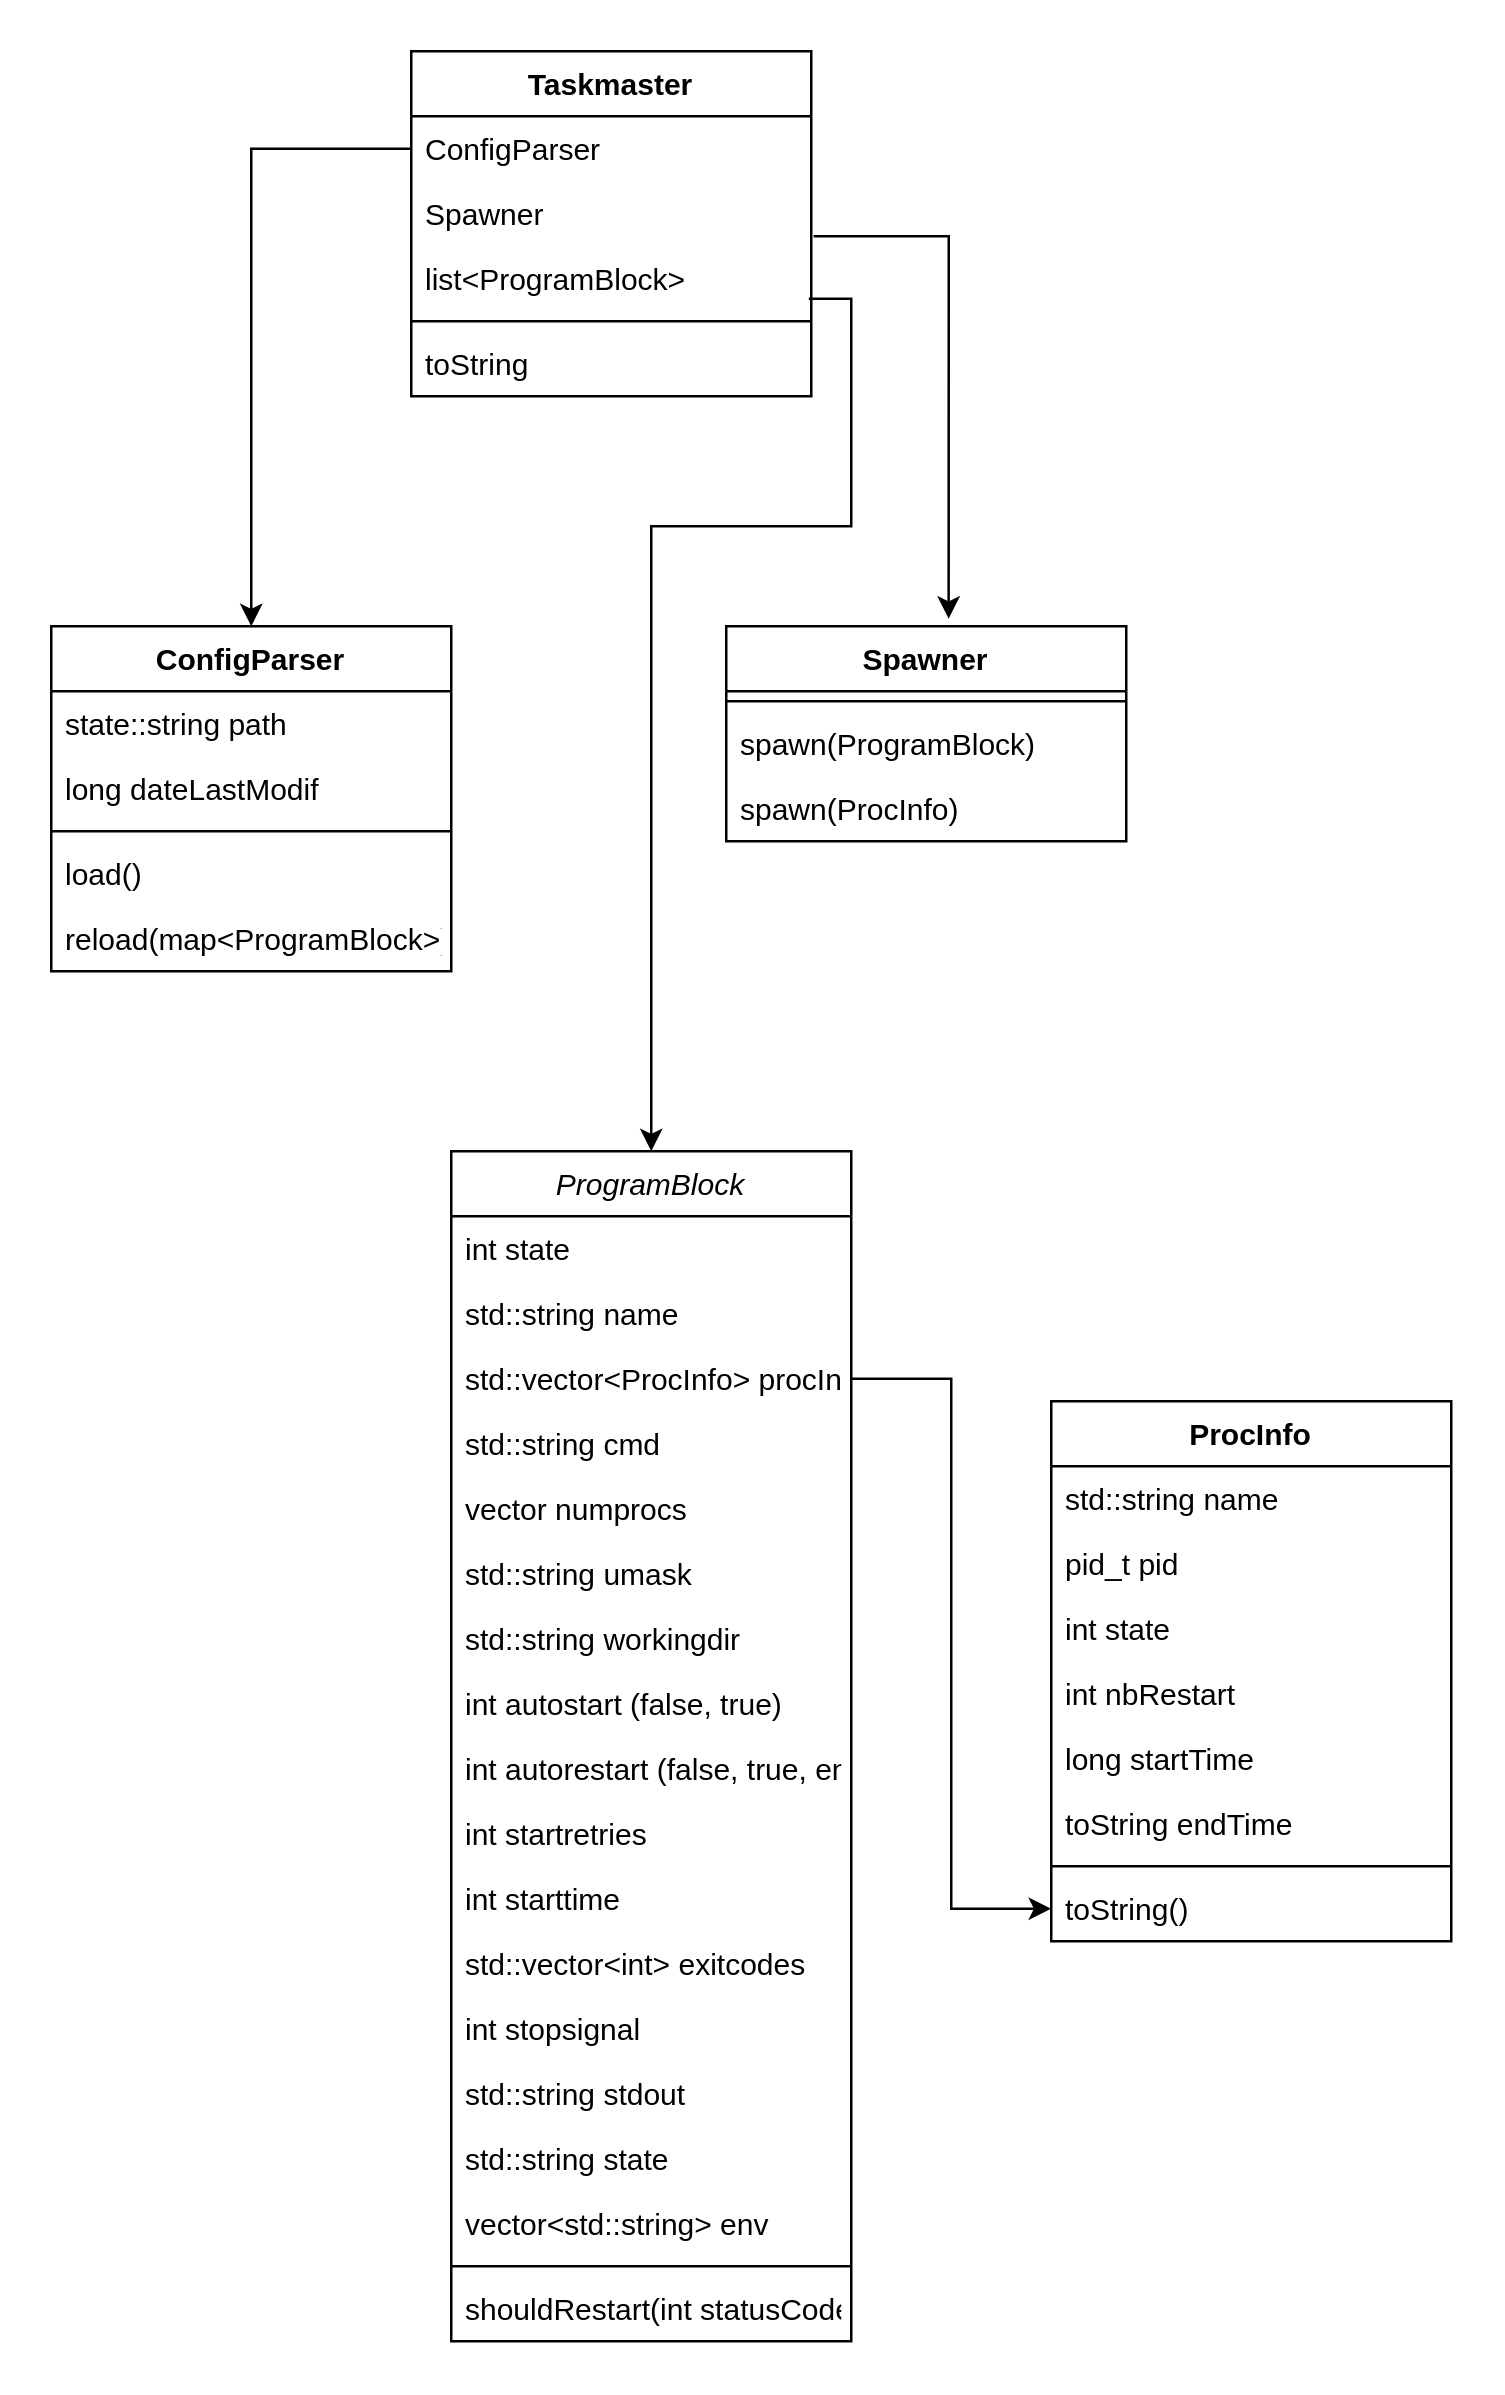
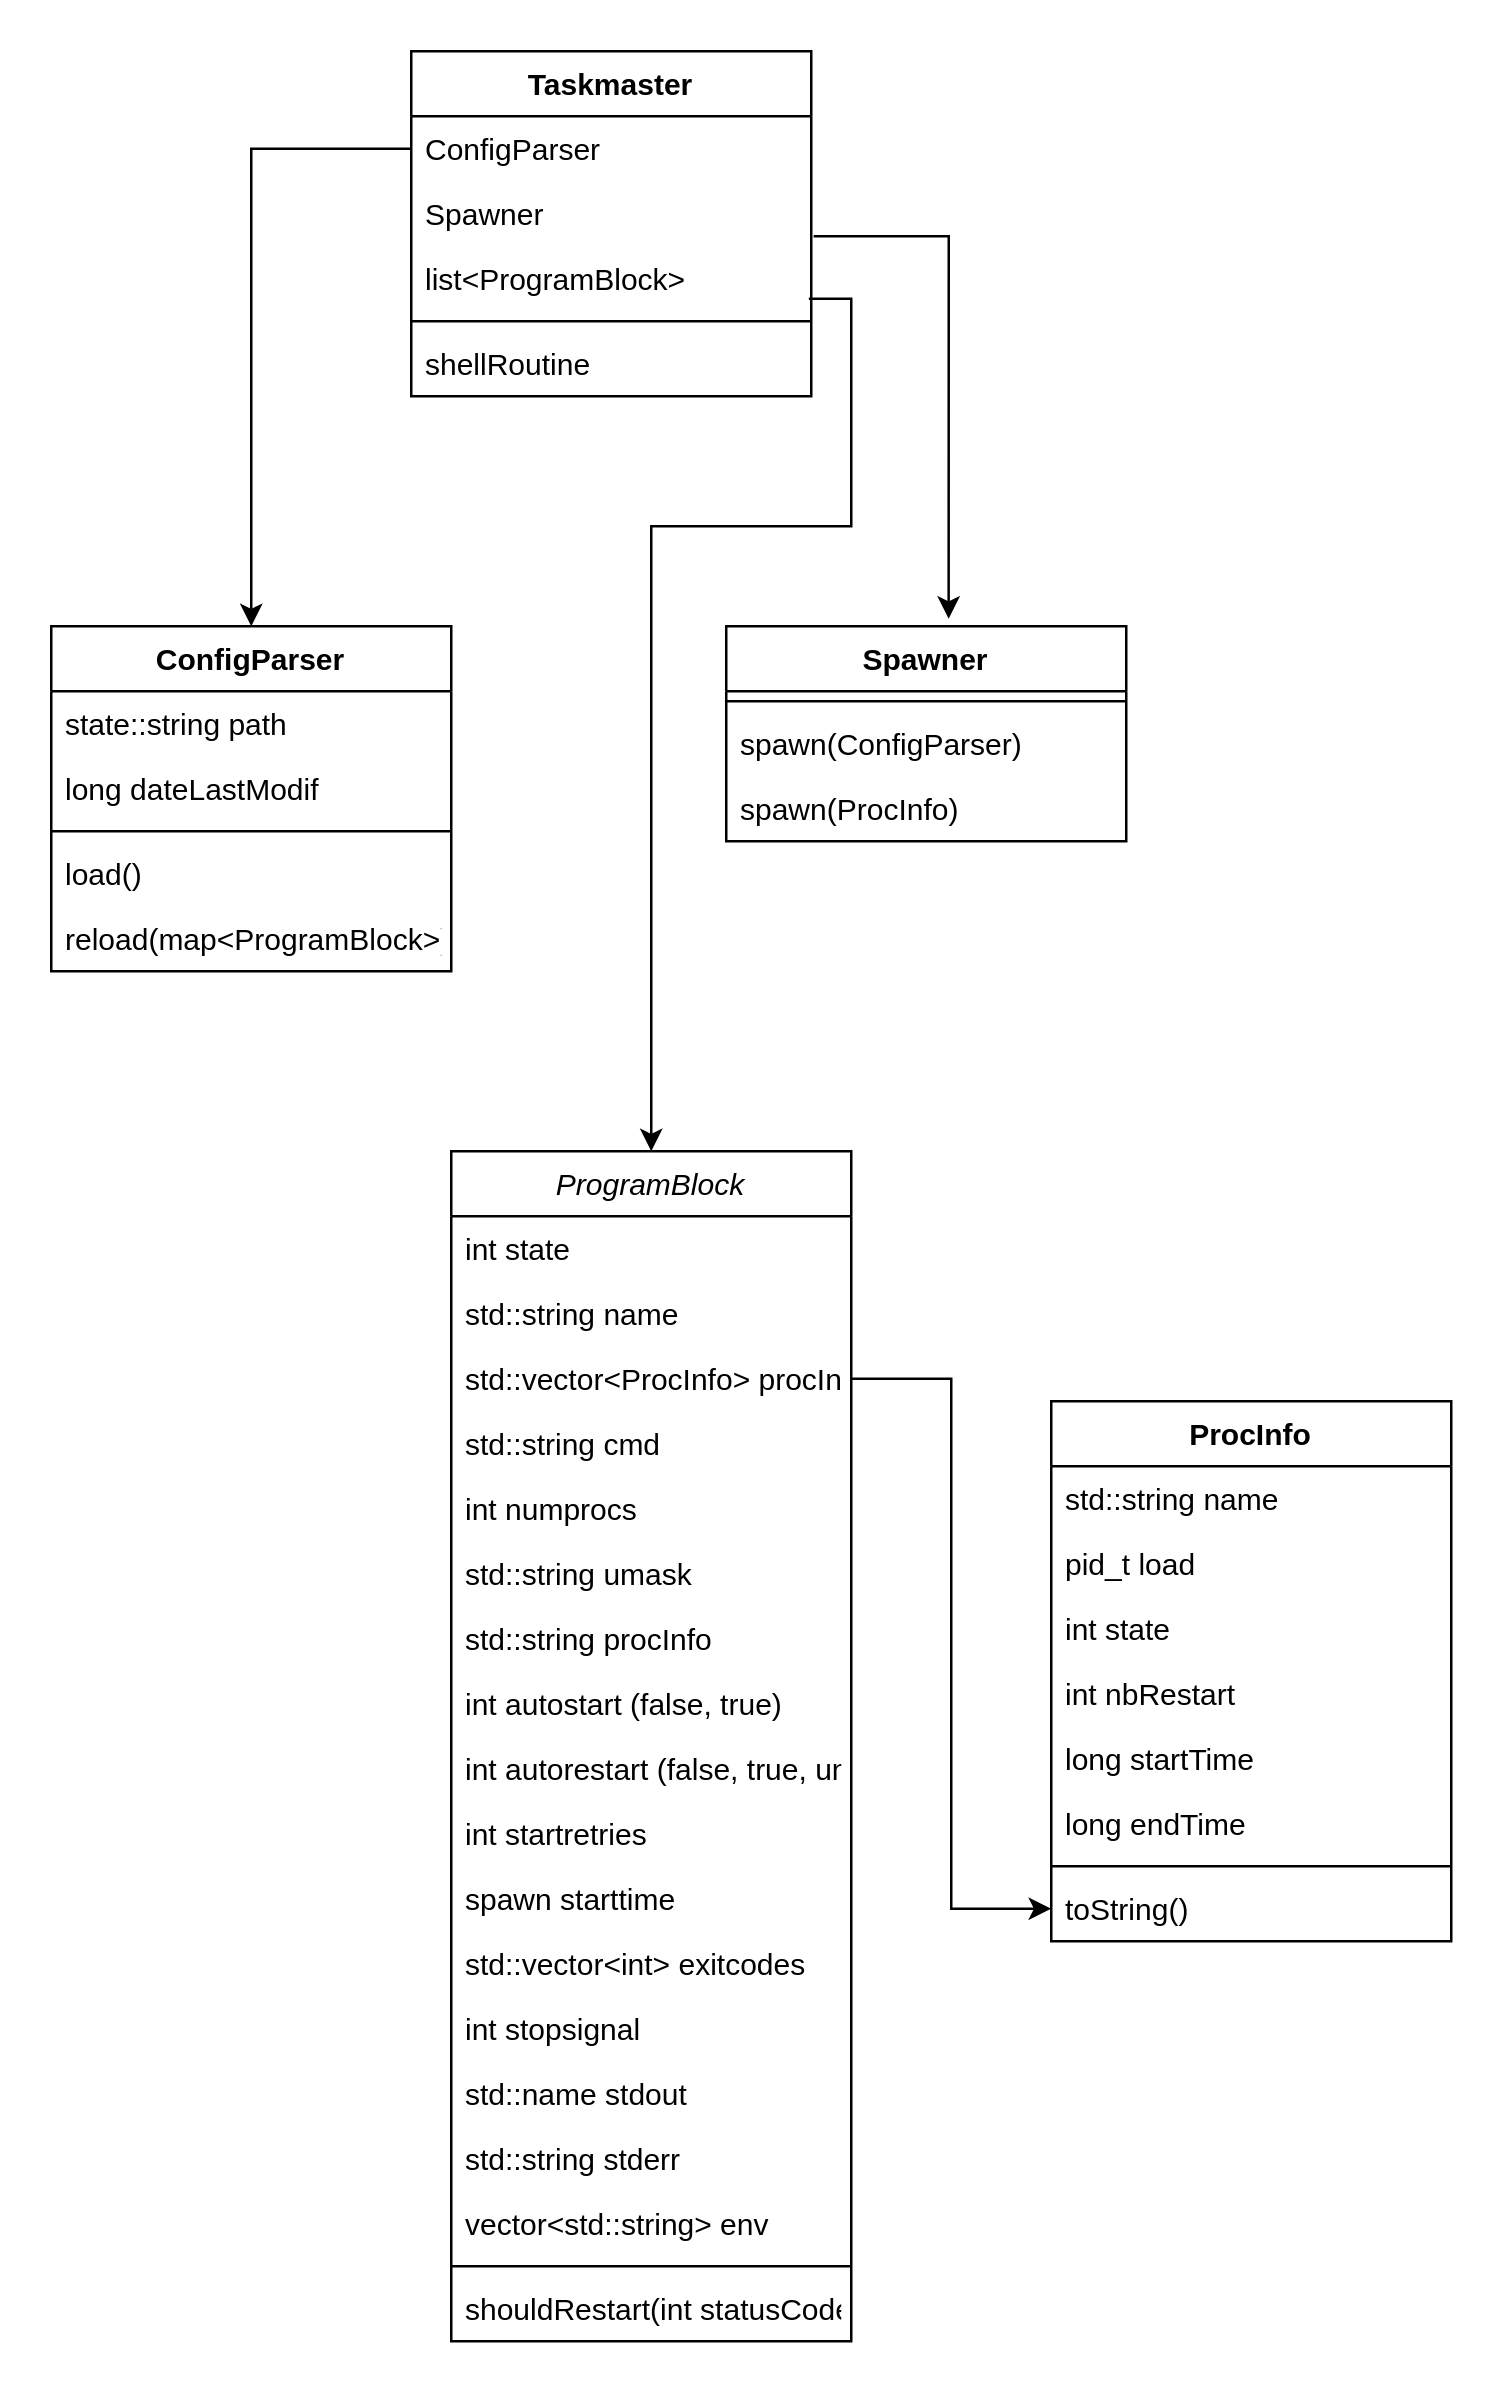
(488, 365) -> (514, 365)
(896, 745) -> (896, 745)
(587, 1510) -> (558, 1510)
(1129, 1565) -> (1137, 1565)
(626, 1640) -> (617, 1640)
(749, 1770) -> (778, 1770)
(1188, 1825) -> (1154, 1825)
(563, 1900) -> (583, 1900)
(601, 2095) -> (588, 2095)
(592, 2160) -> (601, 2160)
